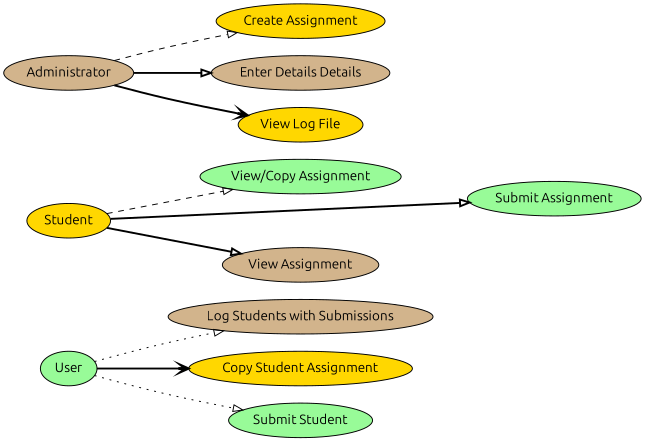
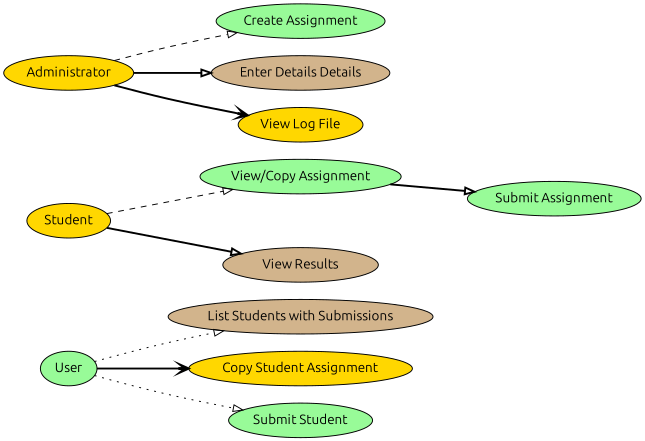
(301, 21) -> (301, 21)
(69, 73) -> (69, 73)
(285, 211) -> (428, 188)
(301, 265) -> (301, 265)
(301, 317) -> (301, 317)
